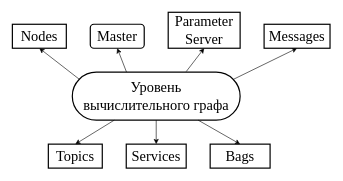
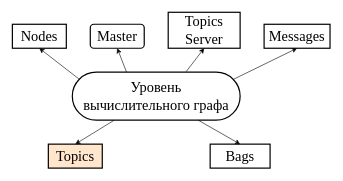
(204, 30) -> (204, 30)
(156, 138) -> none
(75, 156) -> (75, 156)
(156, 156) -> none
